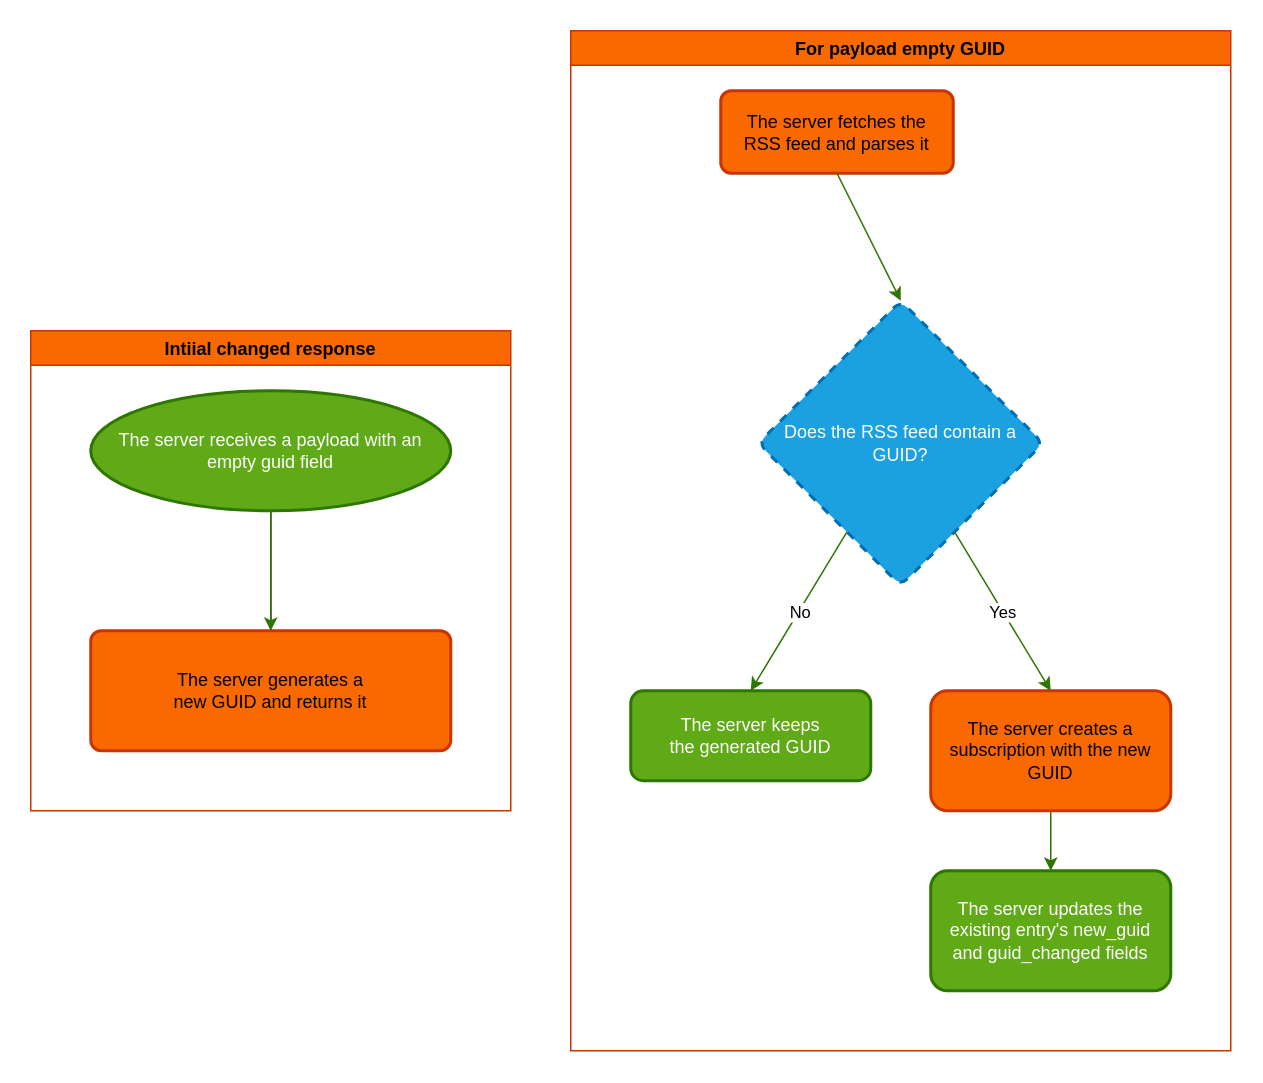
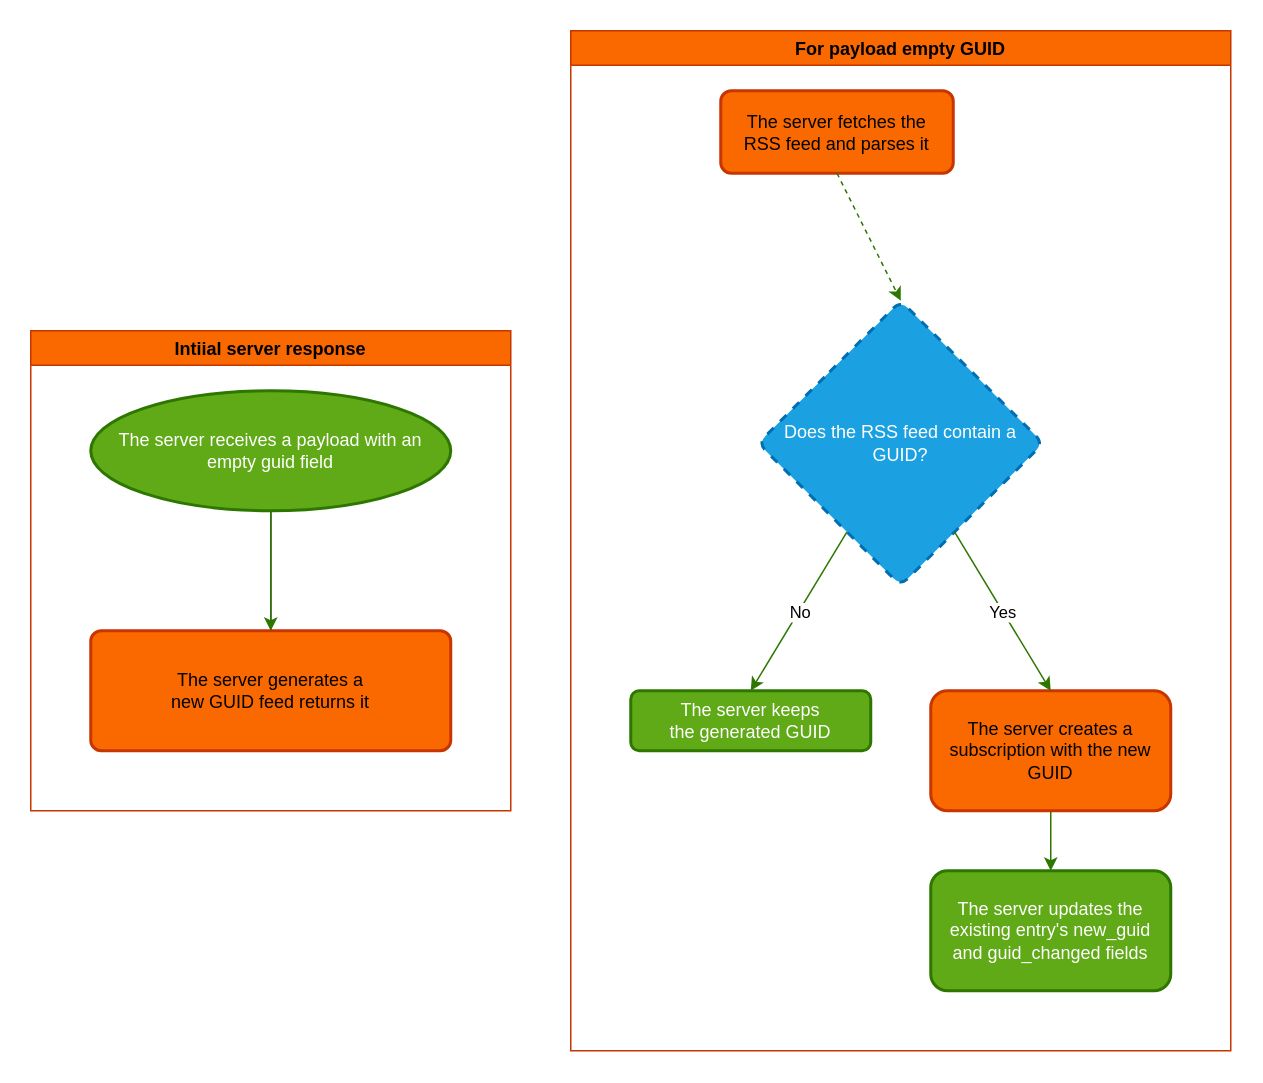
(867, 234) -> (867, 234)
(270, 349) -> (270, 349)
(271, 691) -> (271, 691)
(751, 736) -> (751, 721)
